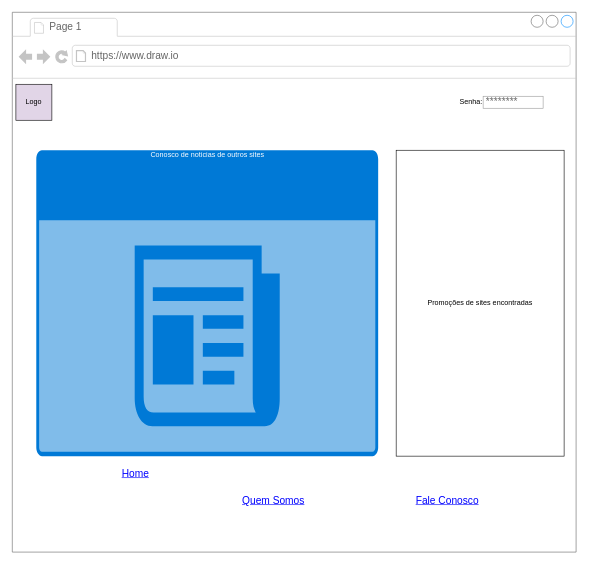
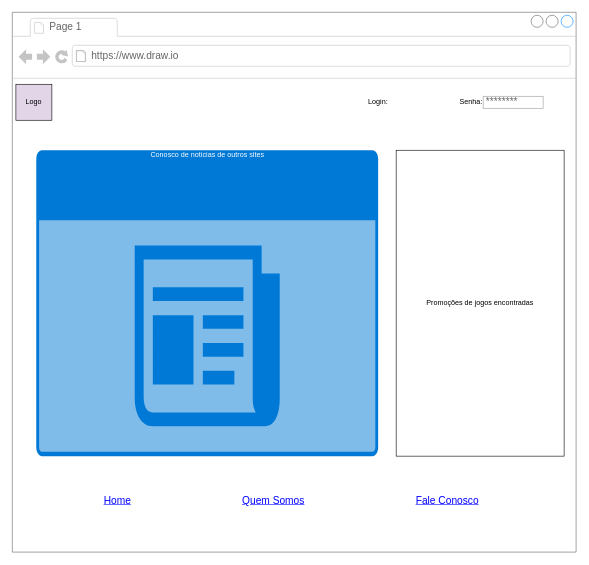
none -> (378, 102)
(480, 303) -> (480, 303)
(135, 474) -> (117, 501)
